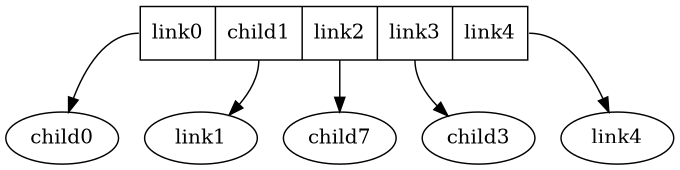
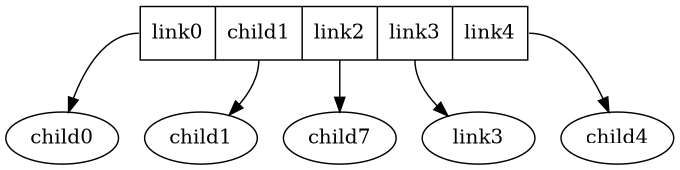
(201, 138) -> (201, 138)
(479, 138) -> (479, 138)
(617, 138) -> (617, 138)
